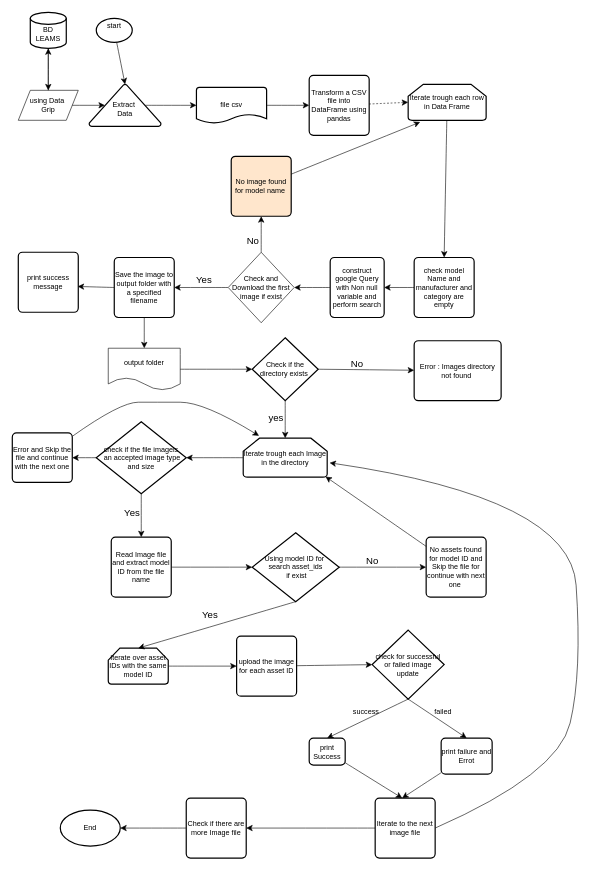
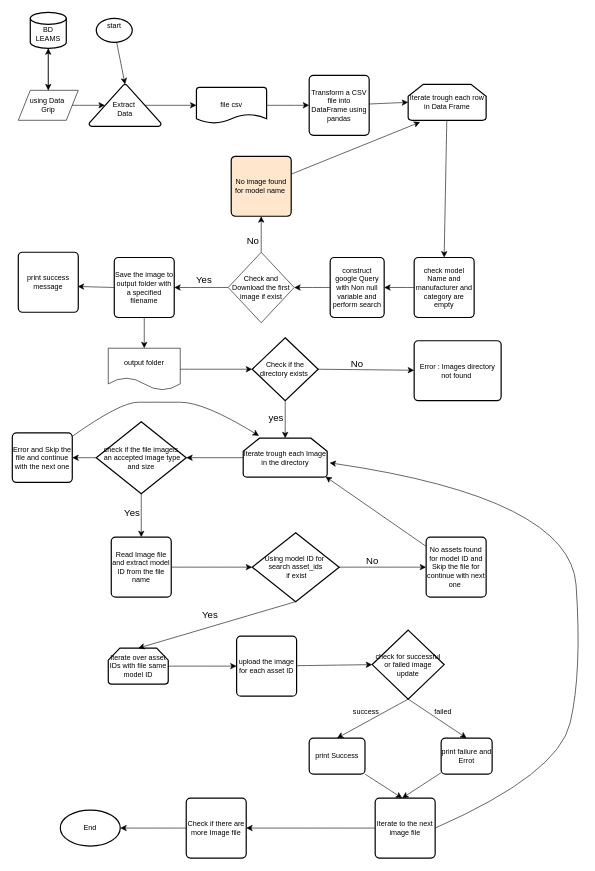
(386, 103) -> (386, 103)
(138, 666) -> (138, 666)
(327, 752) -> (337, 756)
